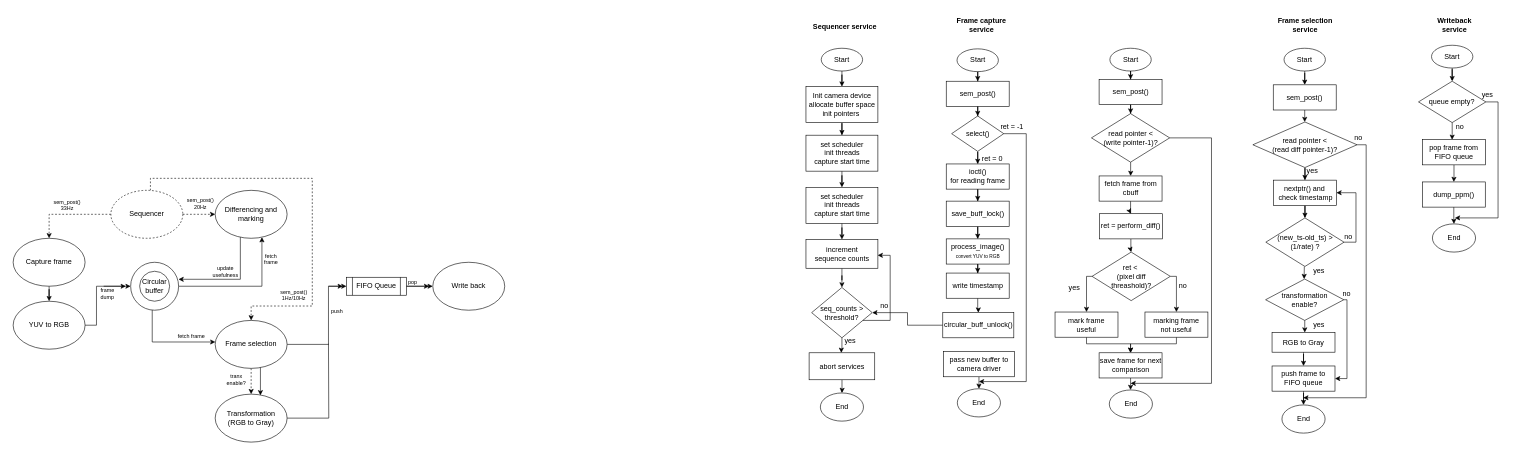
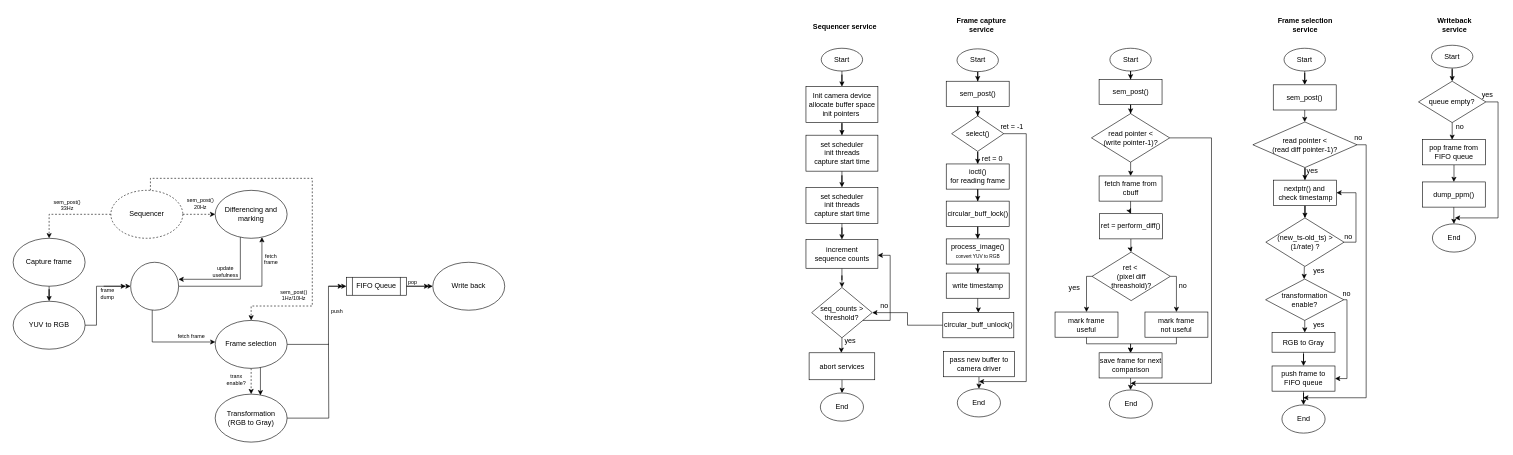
(978, 214) -> (978, 214)
(154, 287) -> none
(1177, 325) -> (1177, 325)
